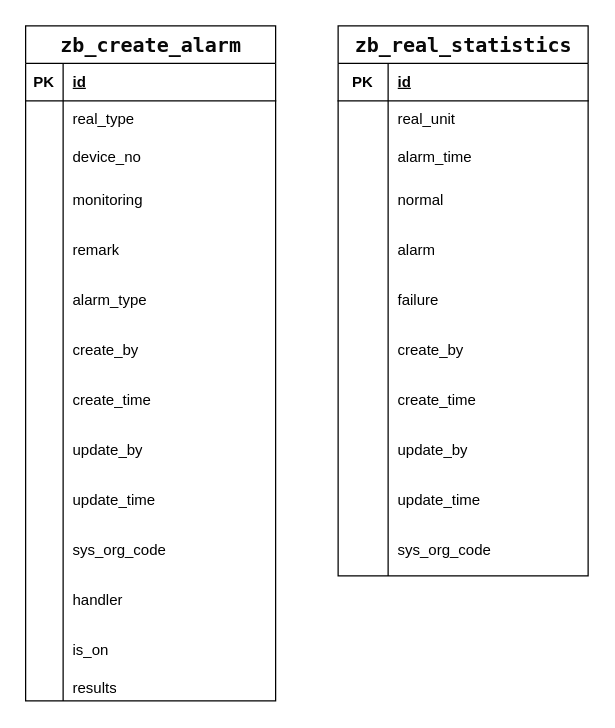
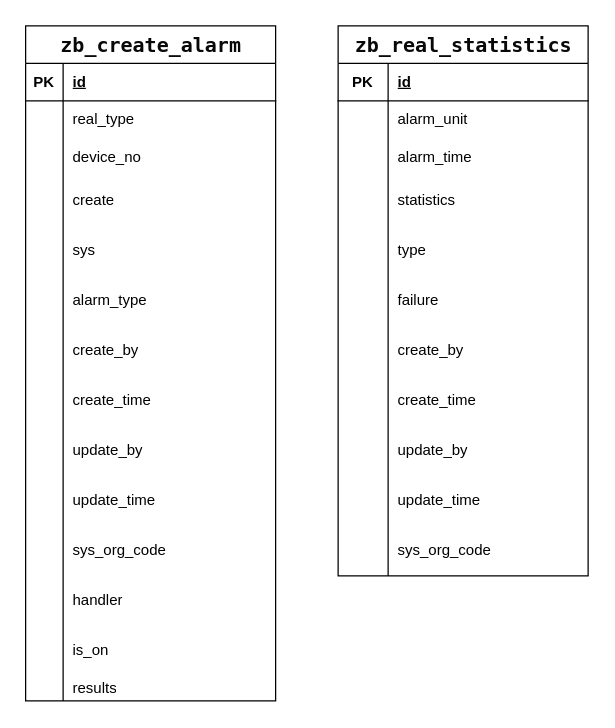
(432, 119) -> (436, 119)
(111, 201) -> (98, 201)
(421, 201) -> (436, 201)
(98, 251) -> (86, 251)
(417, 251) -> (415, 251)
